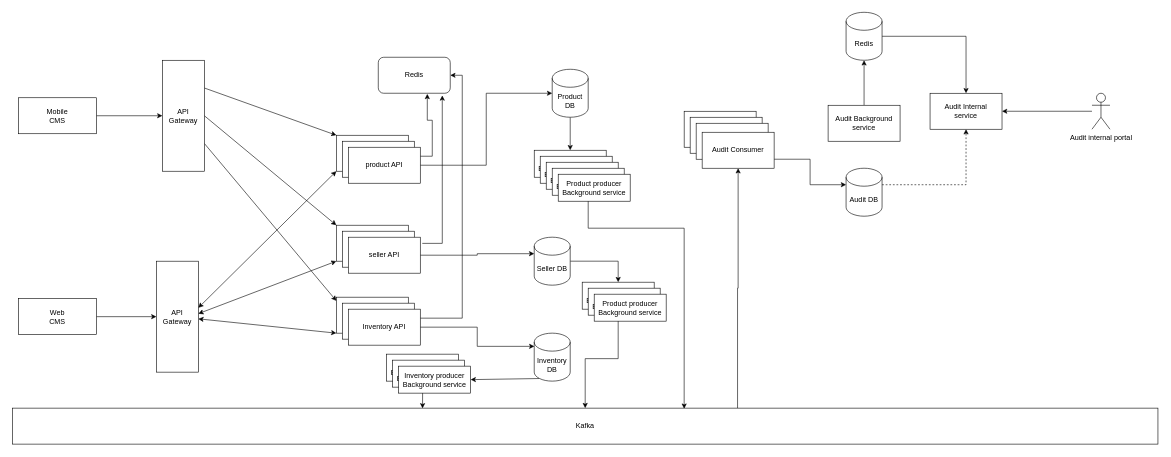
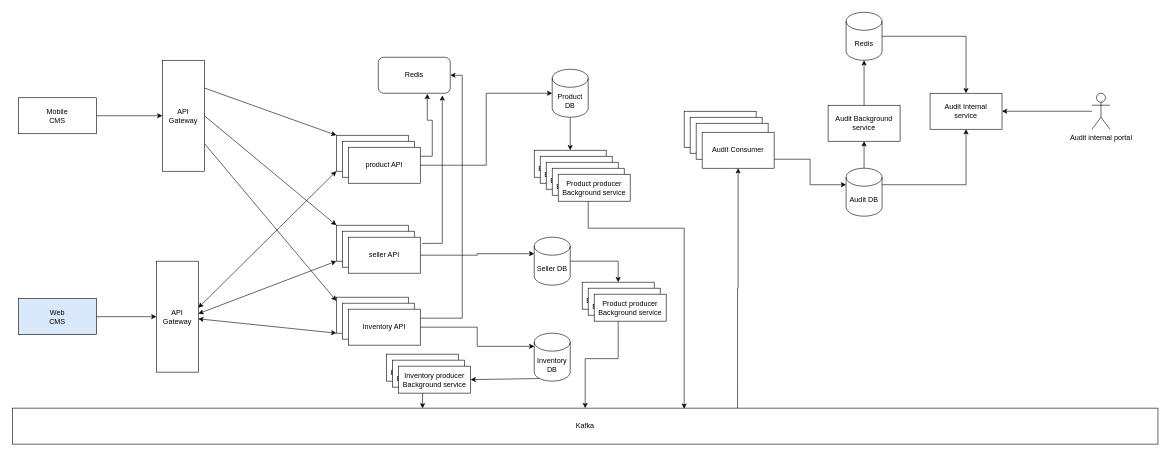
none -> (864, 146)
(949, 185) -> (949, 185)
(57, 317) -> (57, 317)
